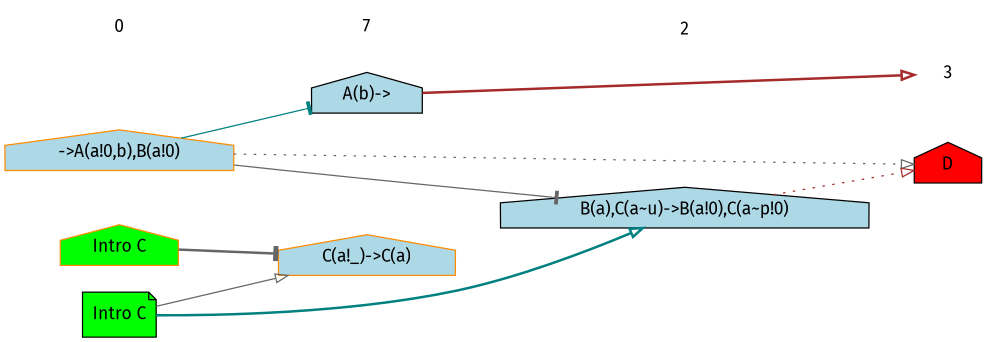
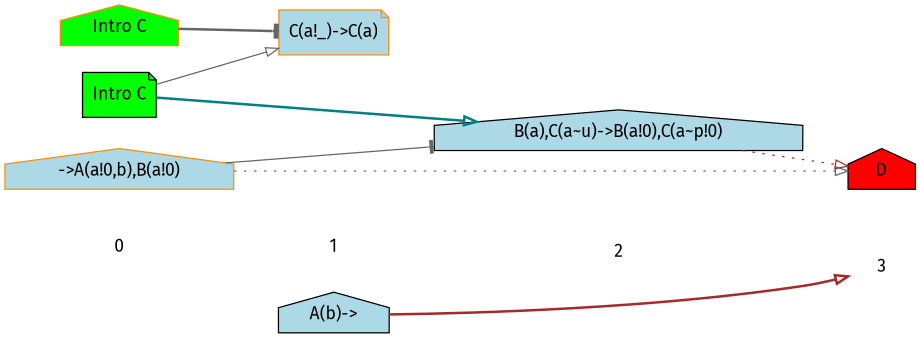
(367, 27) -> (334, 247)
(243, 124) -> none
(367, 257) -> (334, 32)
